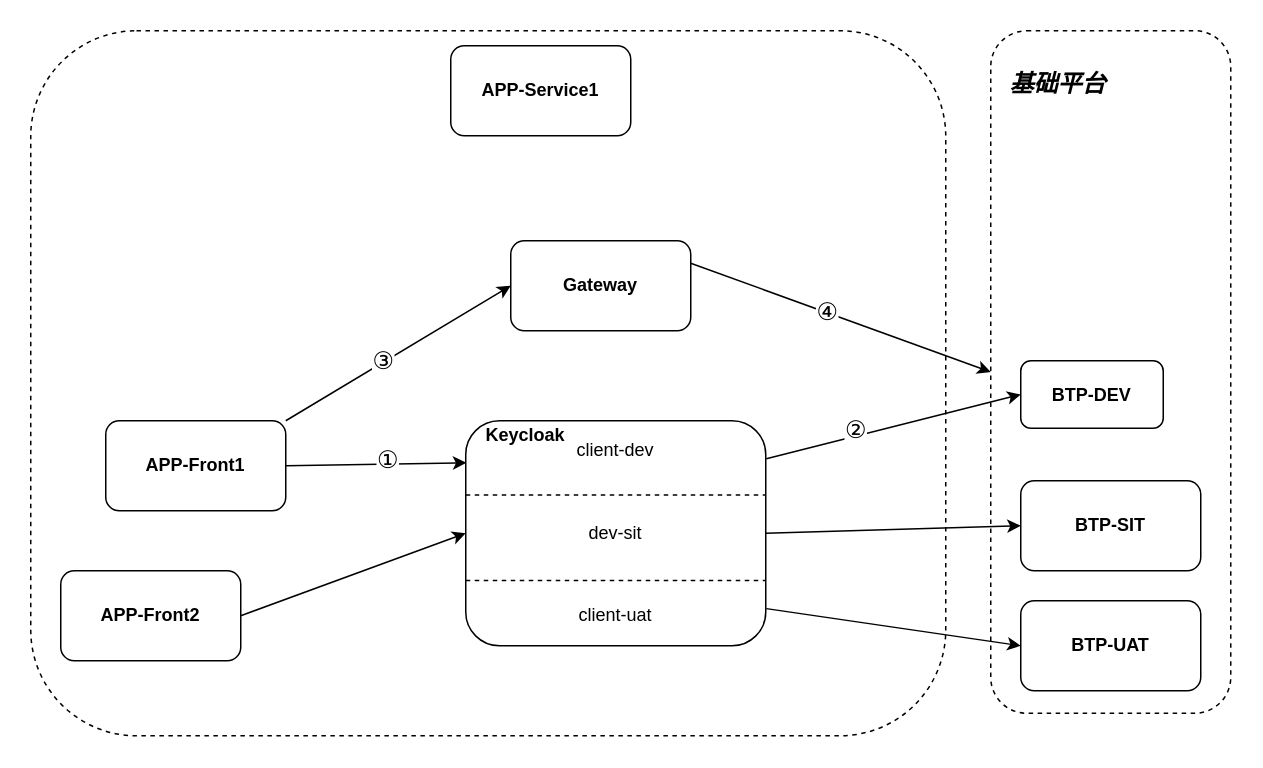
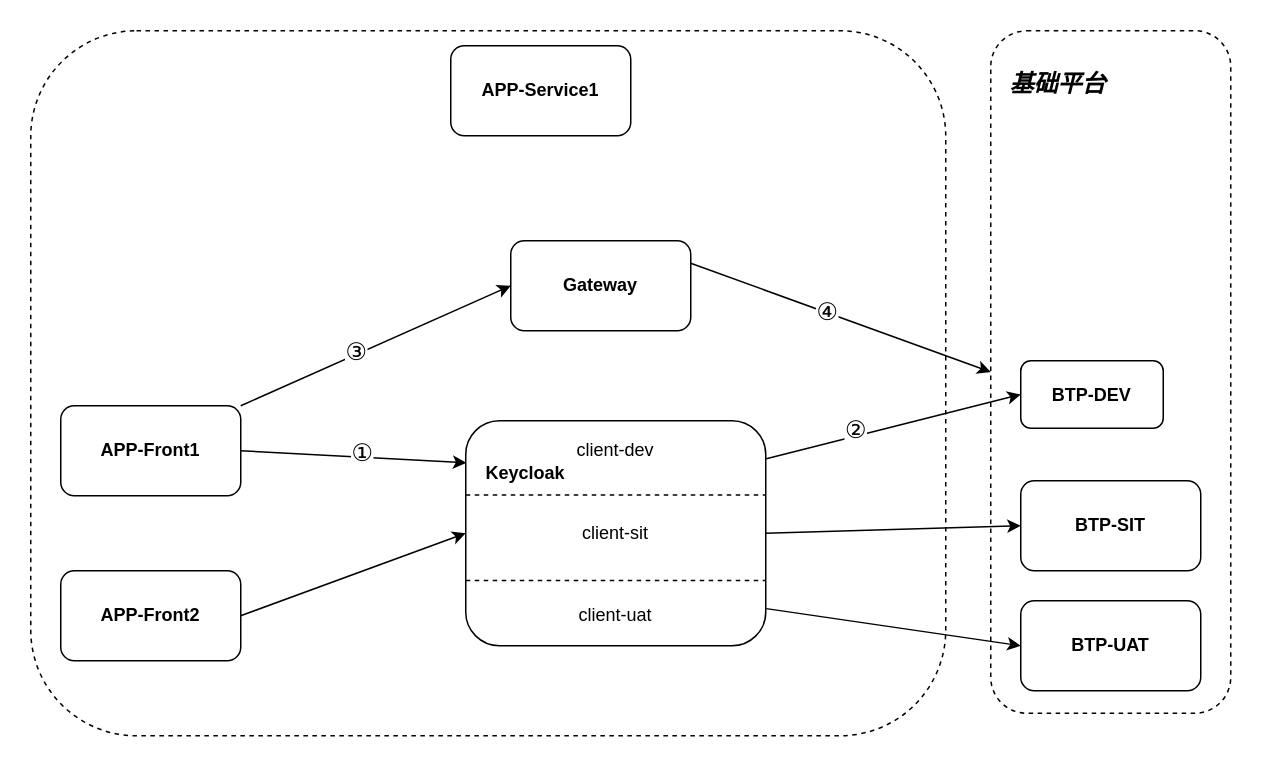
(526, 436) -> (526, 473)
(196, 466) -> (151, 451)
(616, 533) -> (616, 533)
